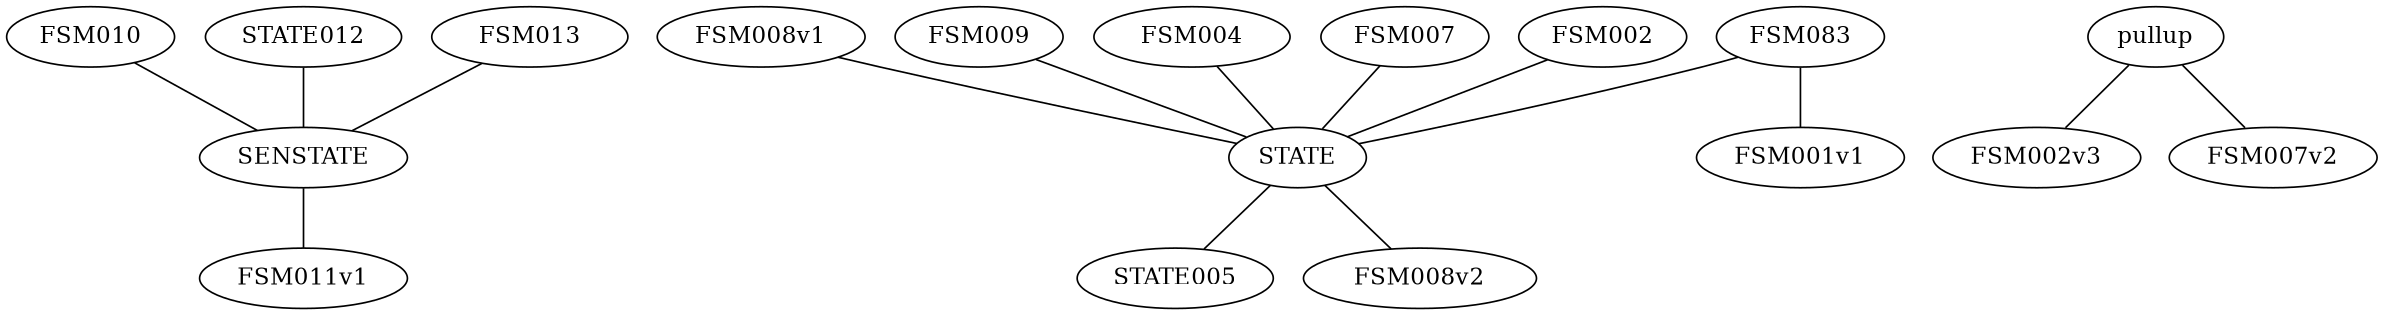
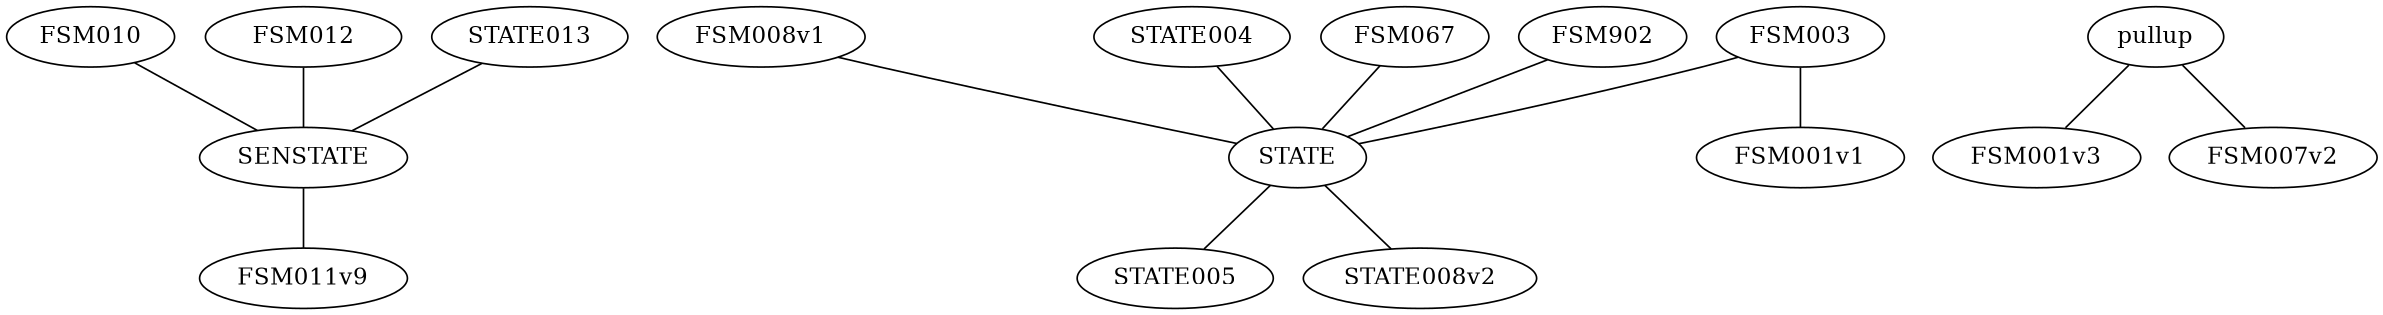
(304, 37) -> (304, 37)
(530, 37) -> (530, 37)
(979, 37) -> none
(1192, 37) -> (1192, 37)
(1405, 37) -> (1405, 37)
(1603, 37) -> (1603, 37)
(1800, 37) -> (1800, 37)
(2037, 158) -> (2037, 158)
(304, 278) -> (304, 278)
(1420, 278) -> (1420, 278)
